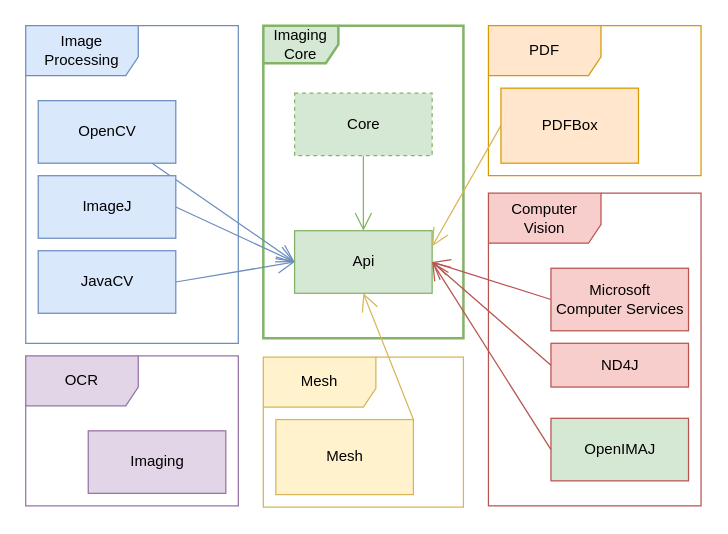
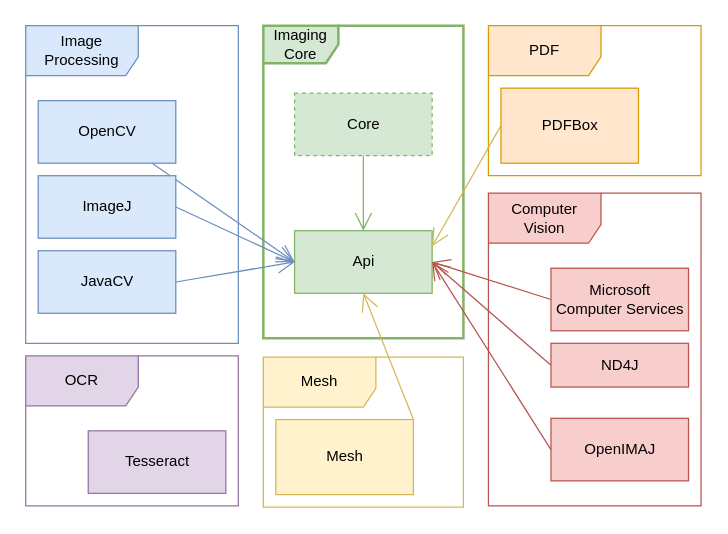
(619, 449) -> (619, 449)
(158, 462) -> (158, 462)
